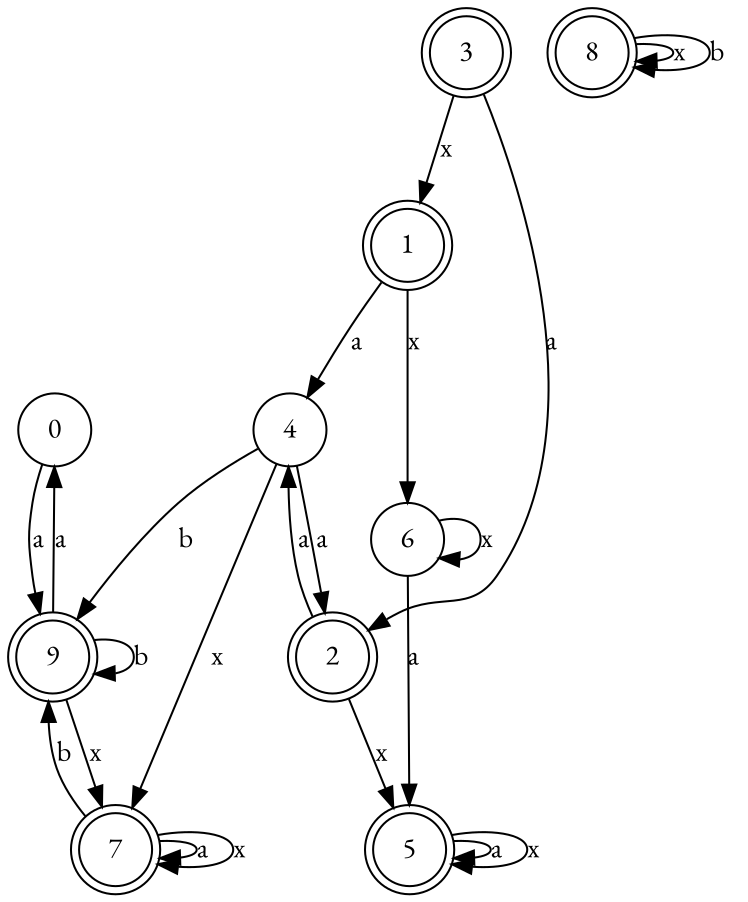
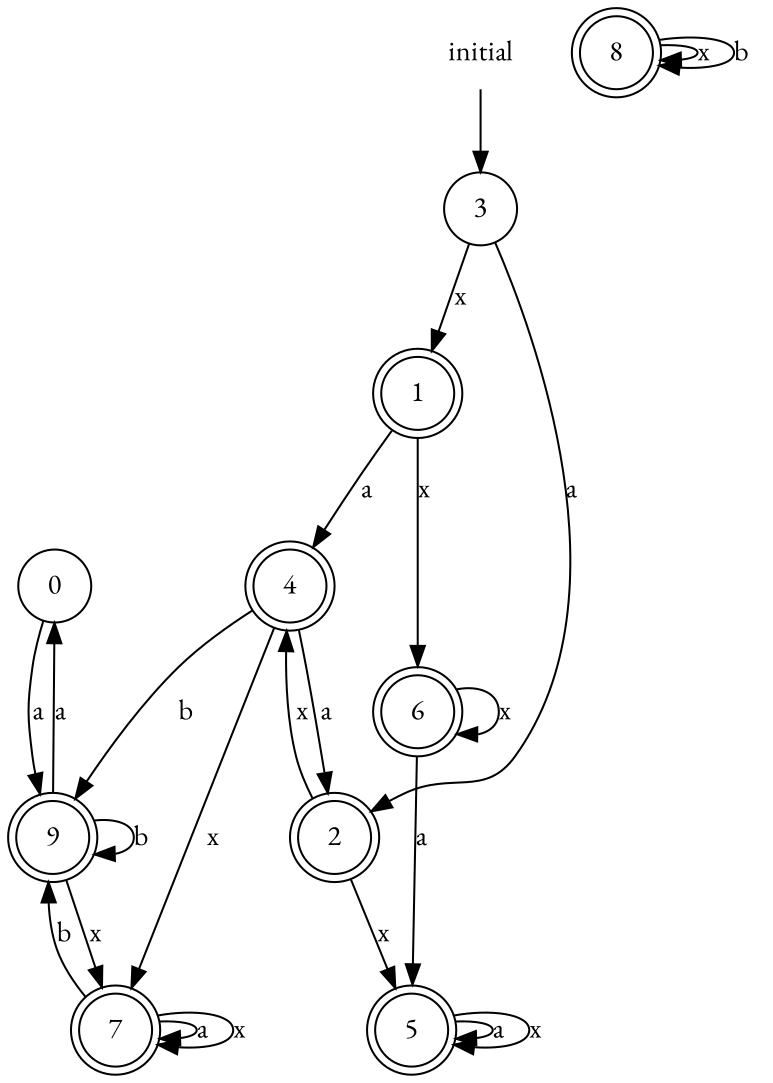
(466, 53) -> (481, 209)
none -> (481, 53)
(290, 430) -> (290, 586)
(304, 539) -> (303, 712)
(408, 539) -> (418, 712)
